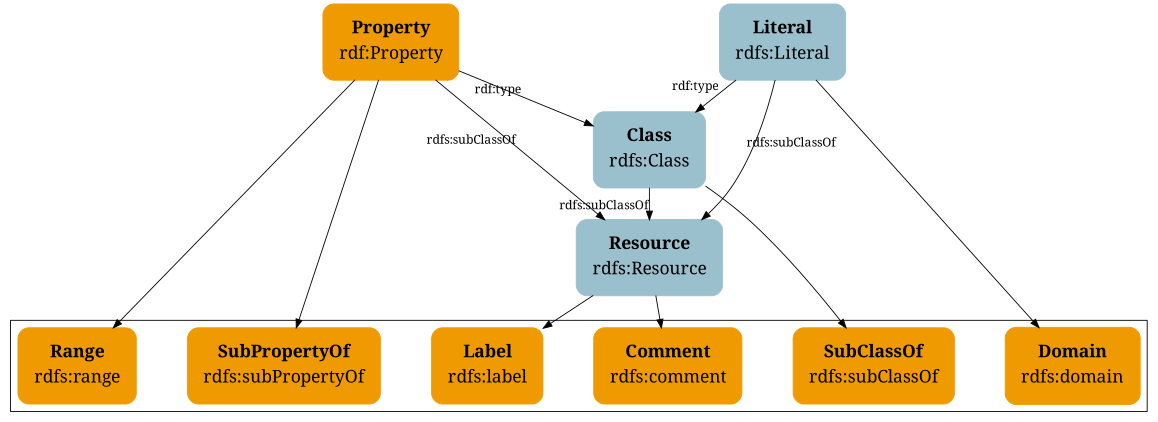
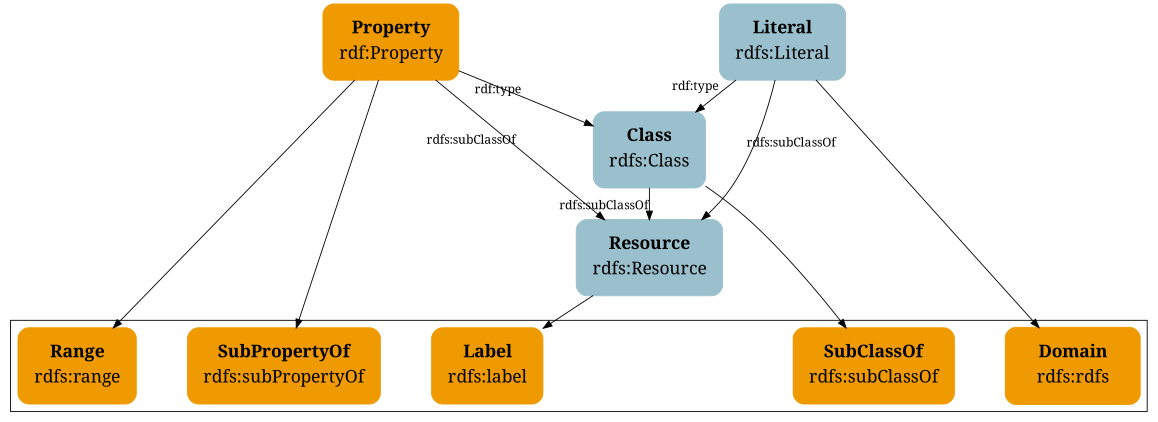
(668, 366) -> none
(1073, 377) -> (1073, 377)
